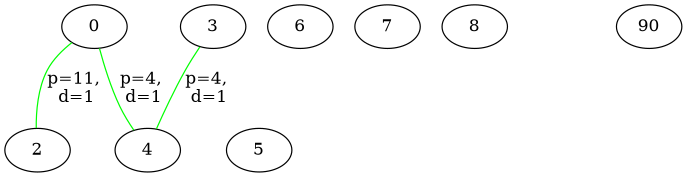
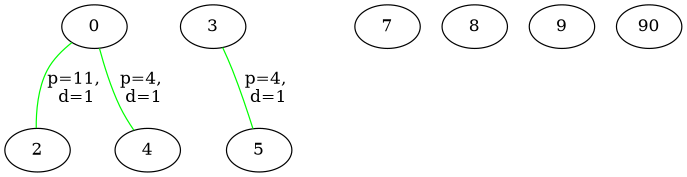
(300, 27) -> none
none -> (562, 27)
(176, 87) -> (239, 88)
